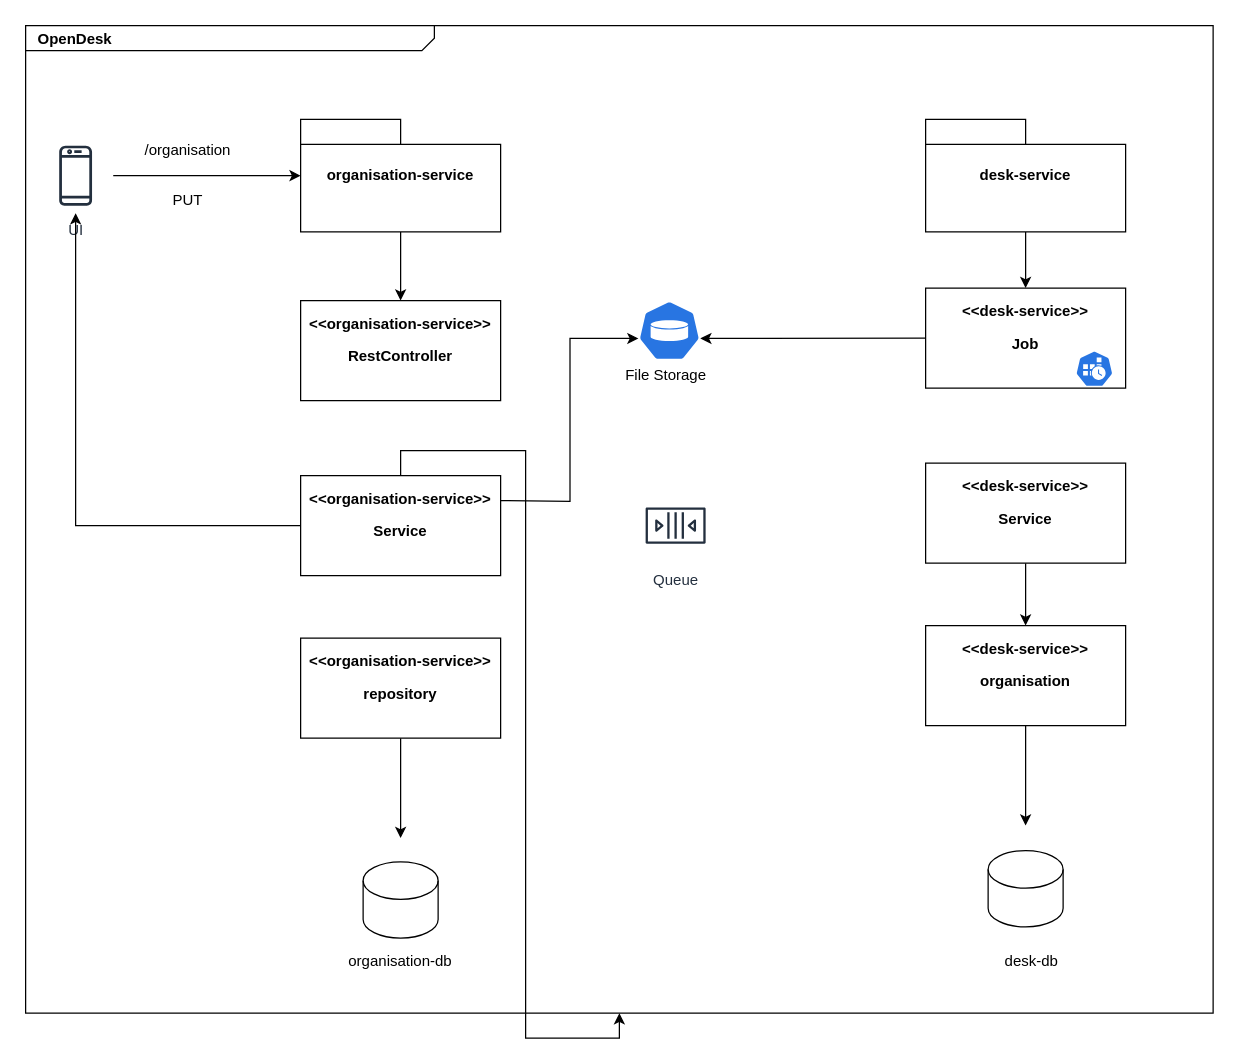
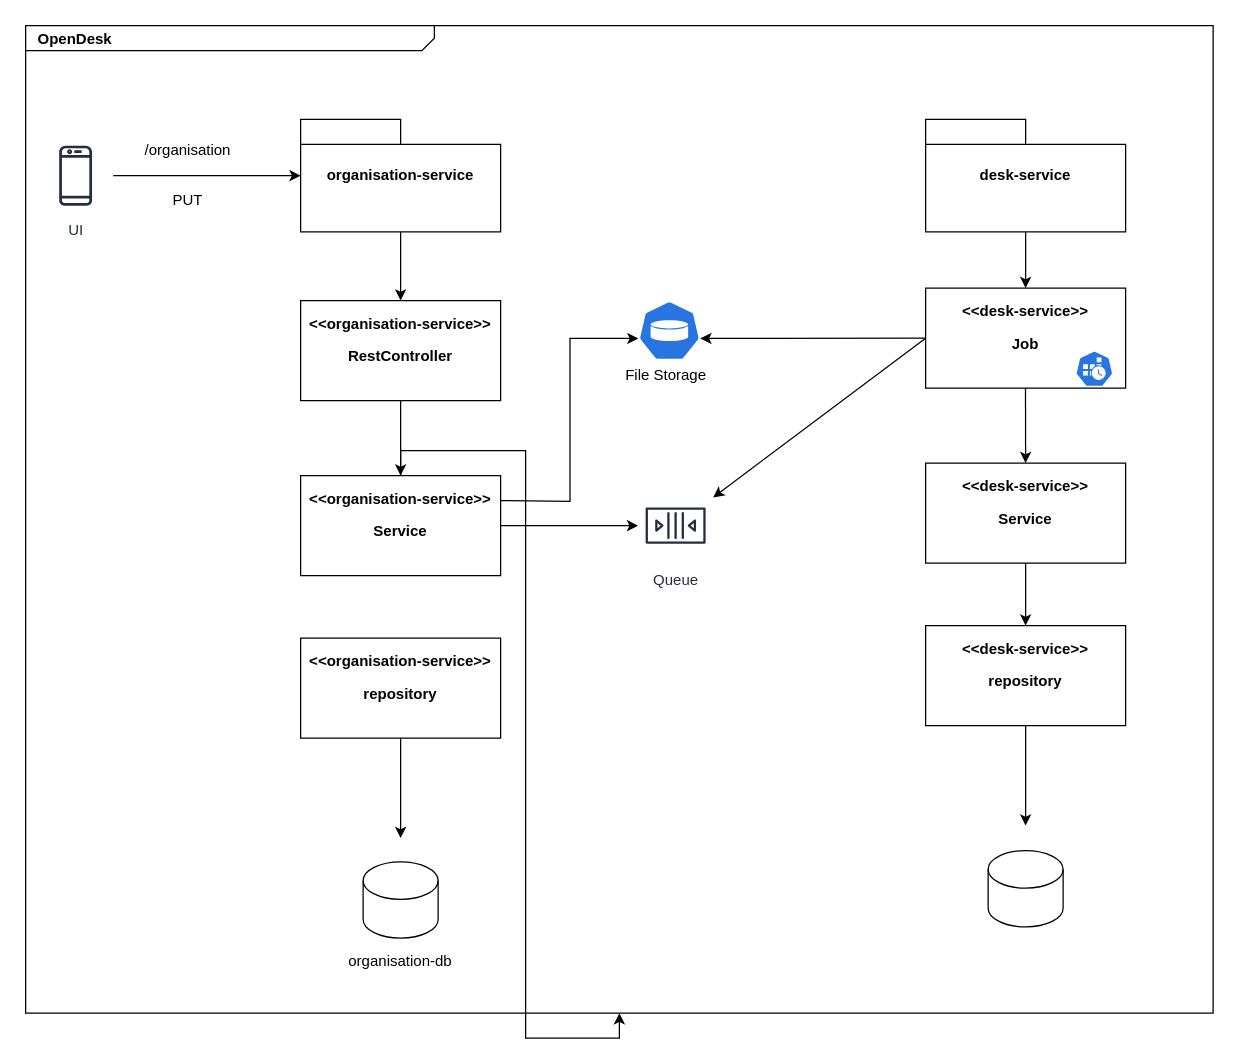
none -> (823, 415)
none -> (1026, 421)
none -> (401, 424)
(76, 487) -> (565, 526)
(1026, 626) -> (1026, 626)
(1032, 962) -> none
